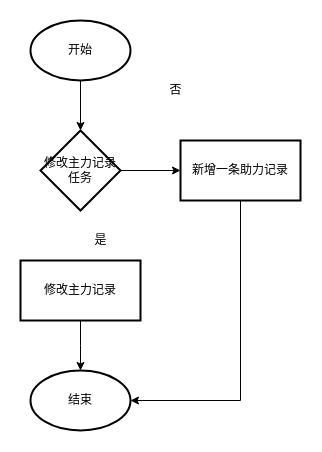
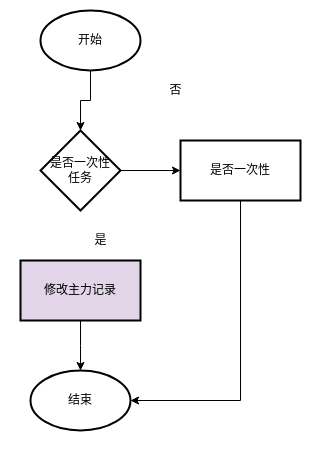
(81, 51) -> (91, 41)
(81, 171) -> (81, 171)
(241, 171) -> (241, 171)
(81, 291) -> (81, 291)
